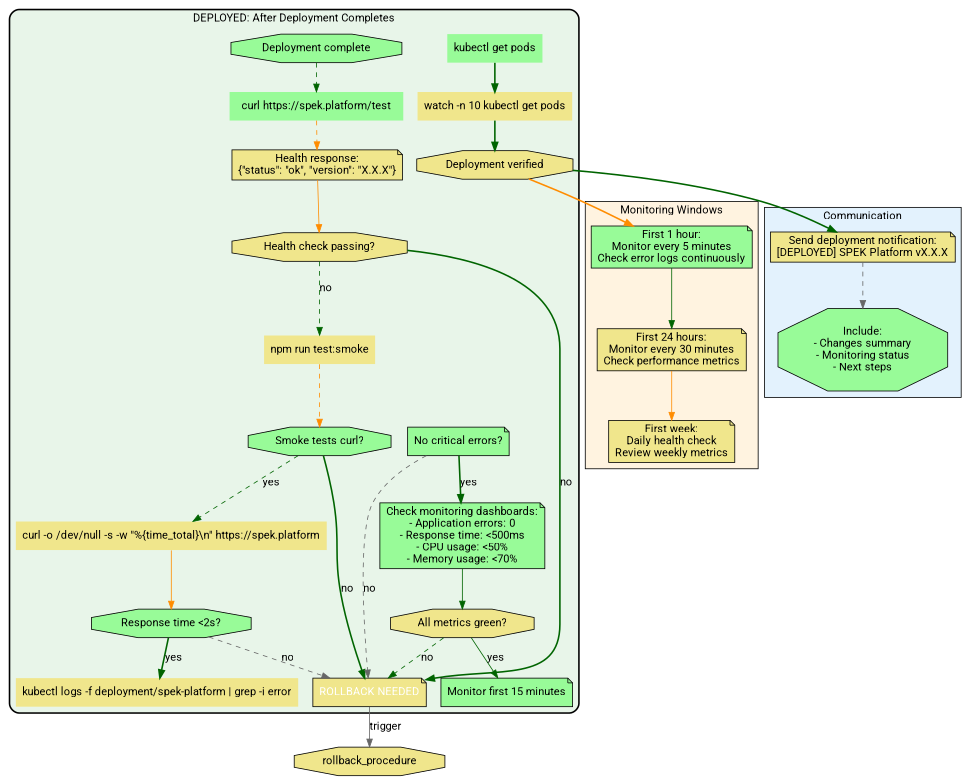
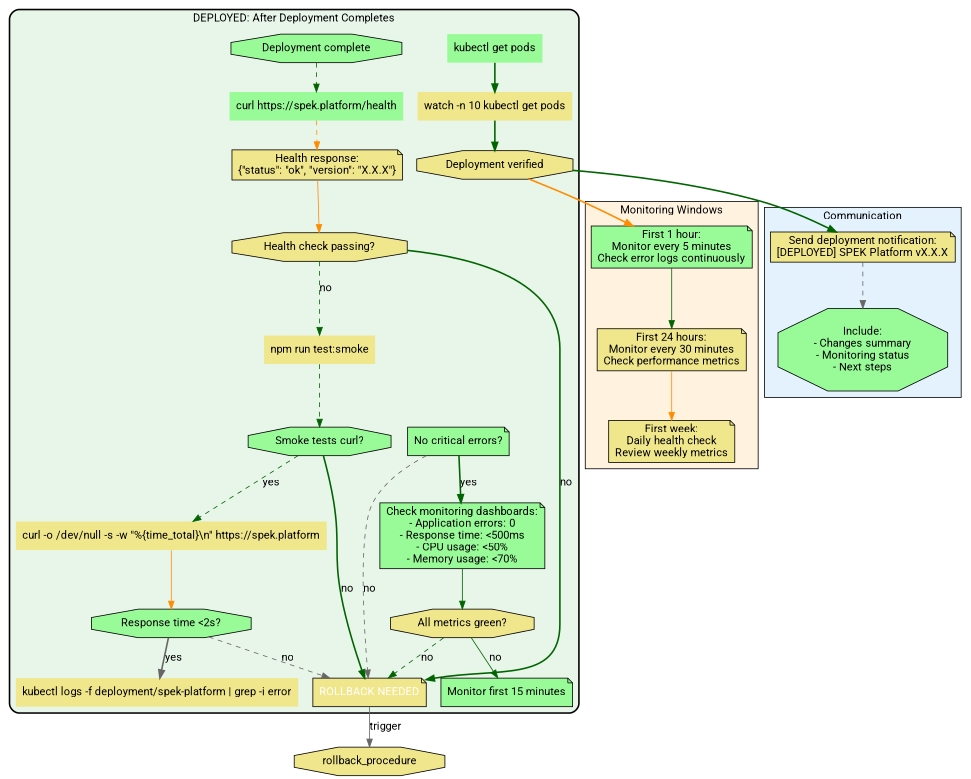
(316, 106) -> (316, 106)
(320, 392) -> (320, 392)
(165, 654) -> (165, 654)
(496, 658) -> (496, 658)
